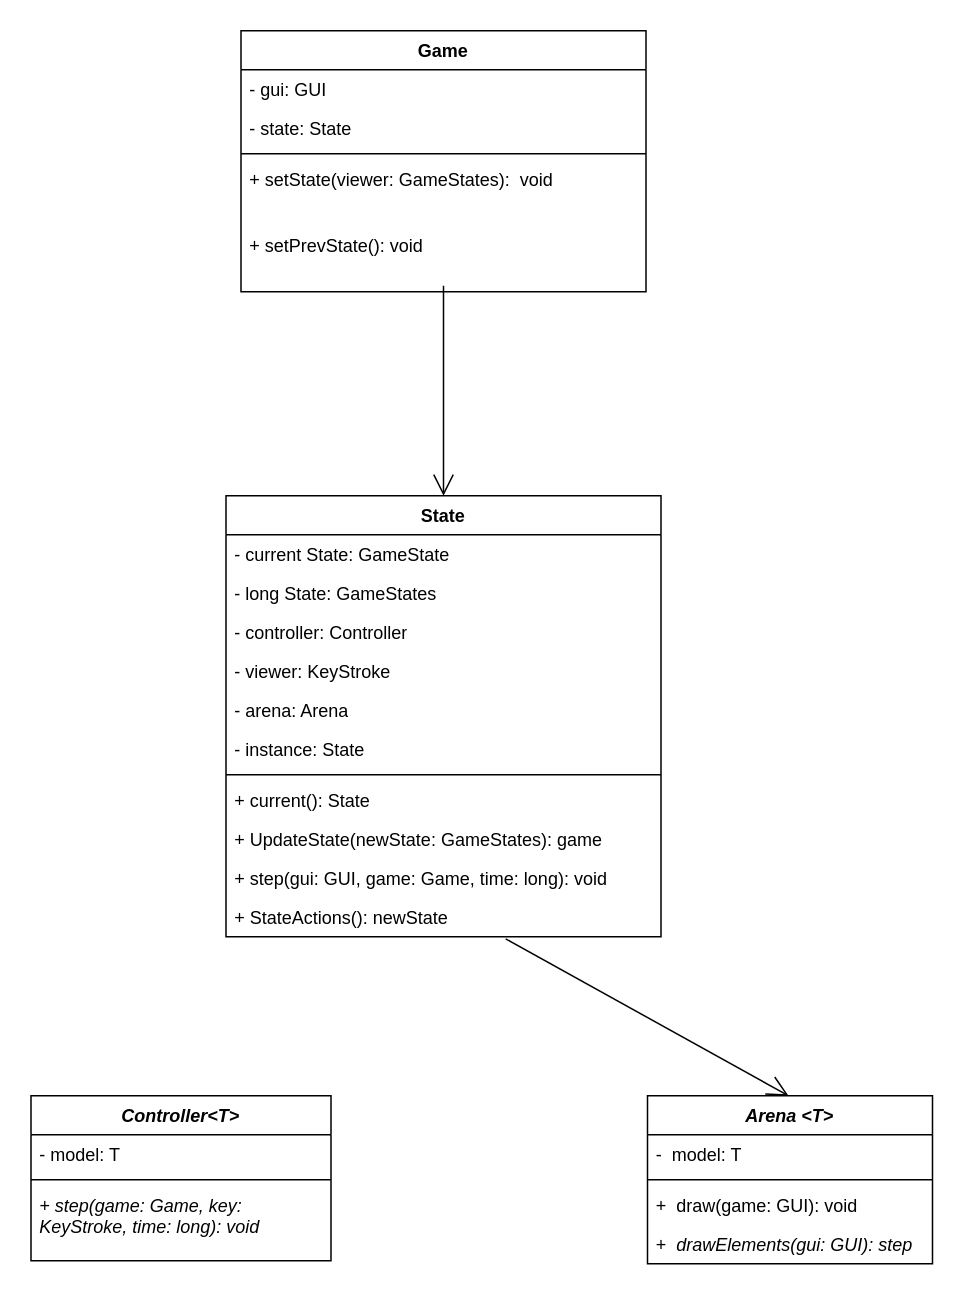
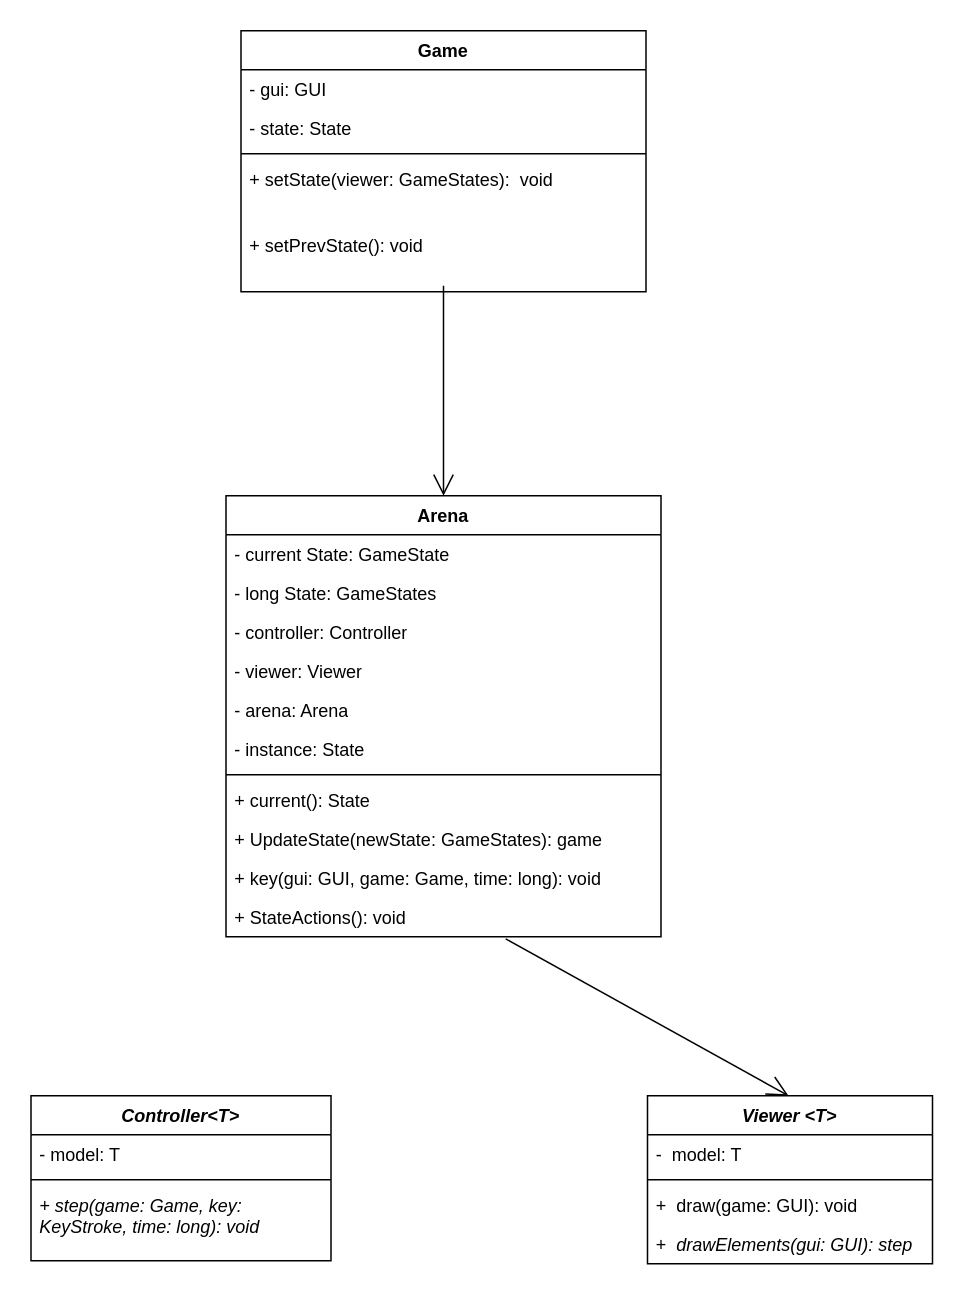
(443, 517) -> (443, 517)
(321, 673) -> (304, 673)
(427, 880) -> (422, 880)
(356, 919) -> (334, 919)
(790, 1117) -> (790, 1117)
